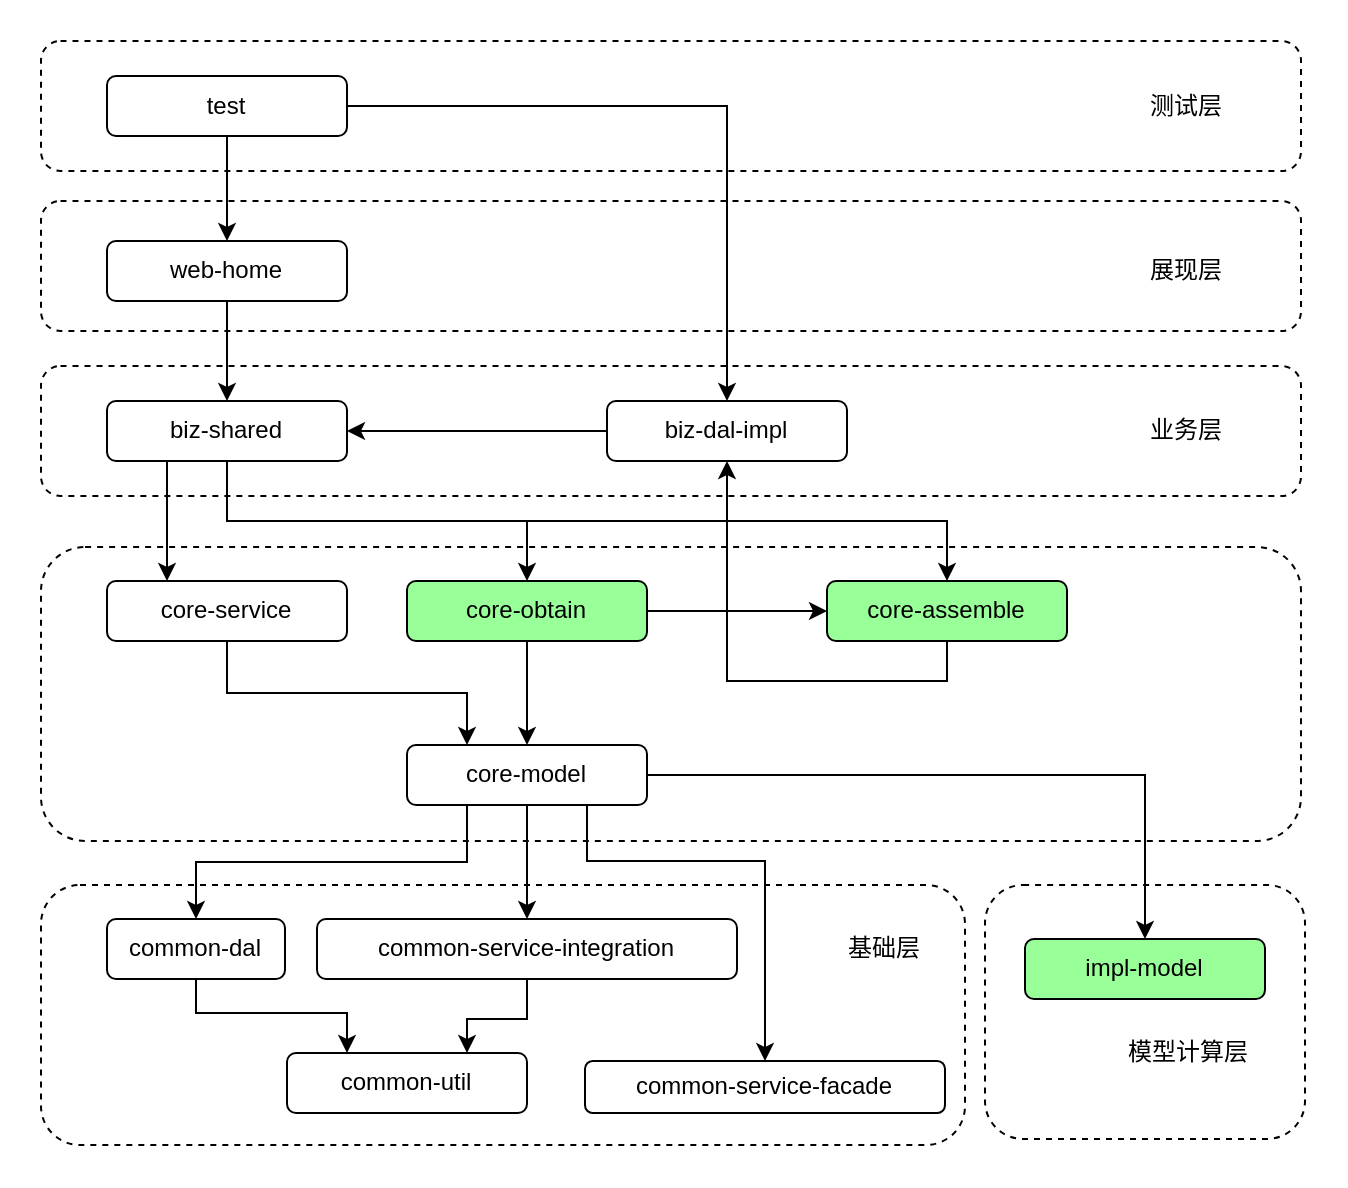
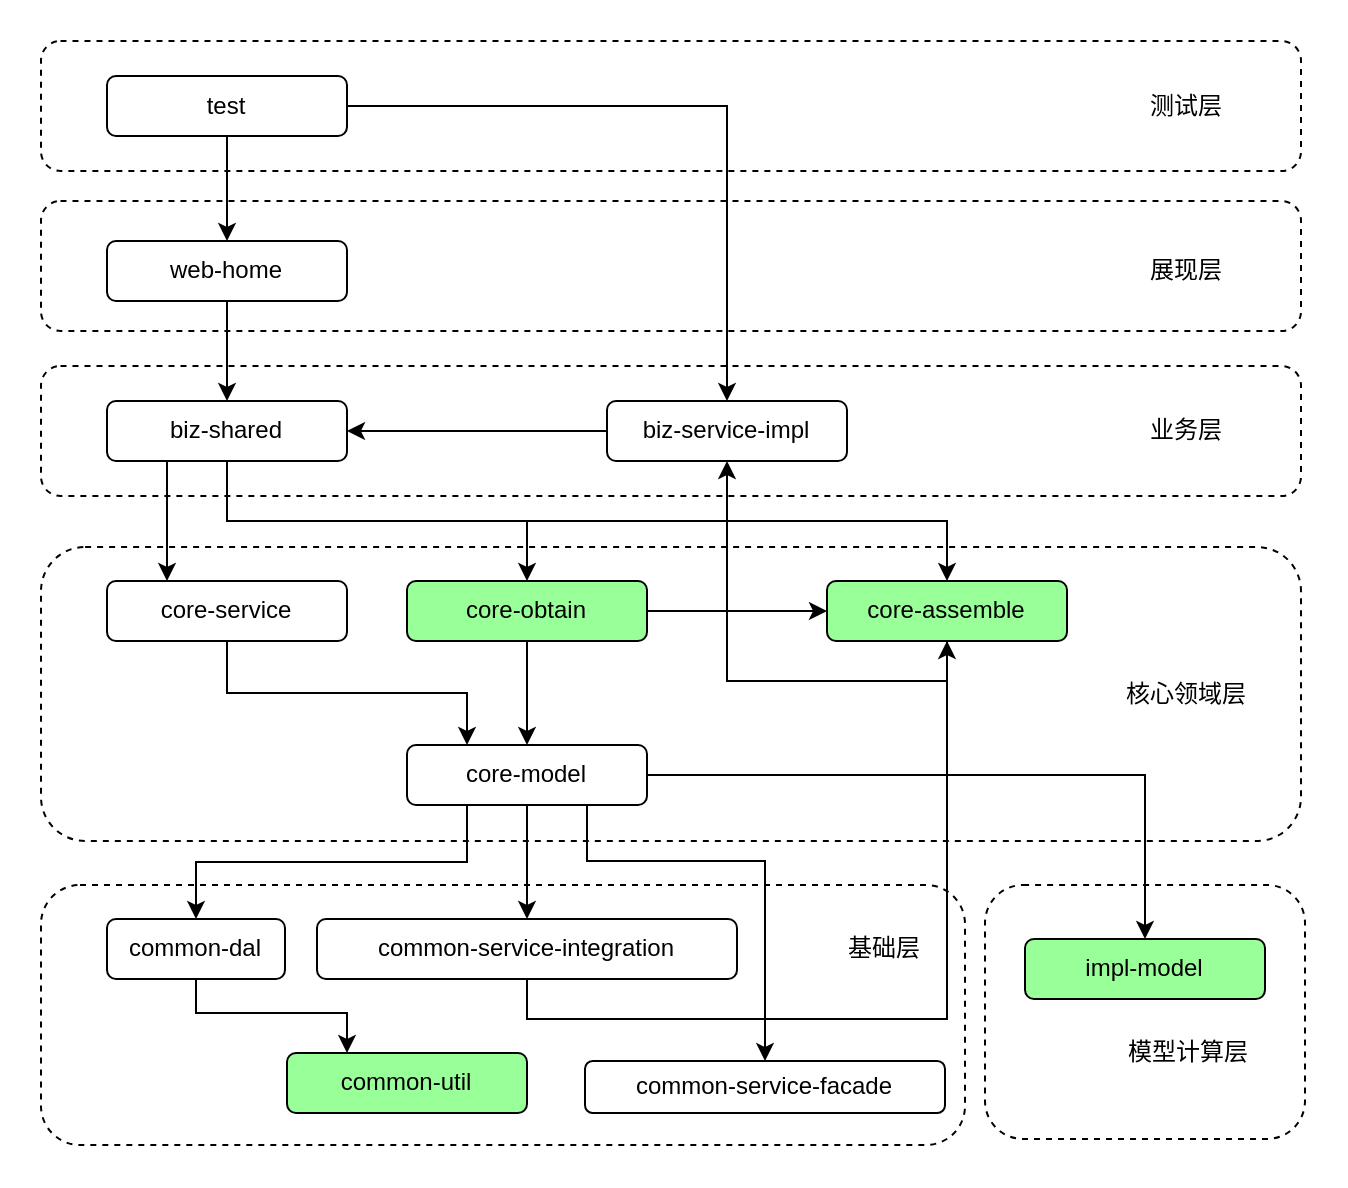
(727, 431) -> (727, 431)
none -> (1187, 694)
(488, 1019) -> (903, 1019)
(407, 1083) -> (407, 1083)
